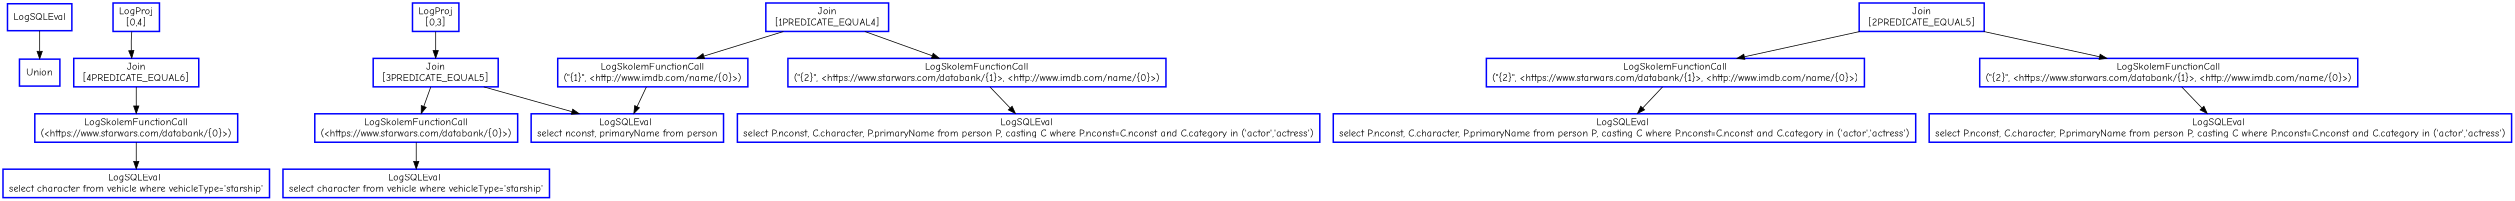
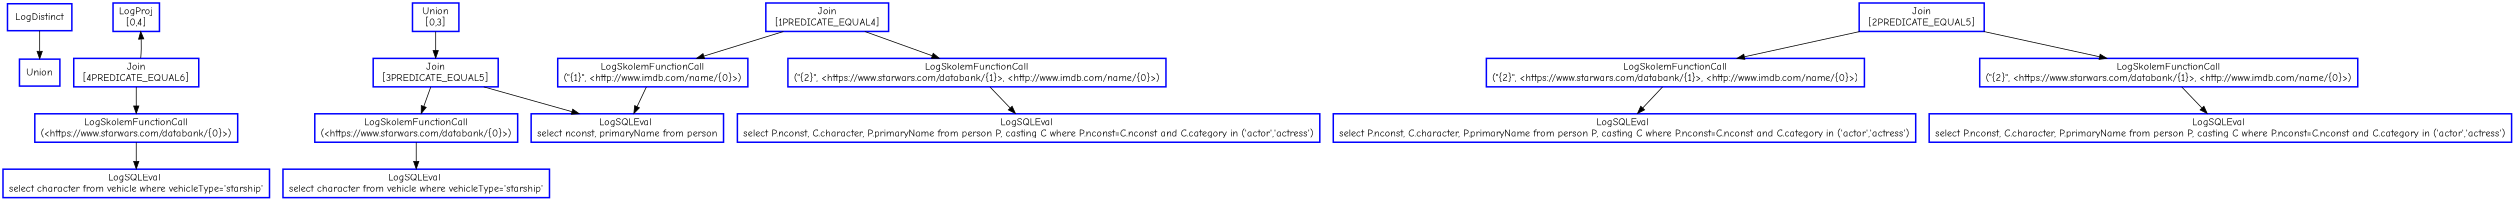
(40, 17) -> (40, 17)
(436, 17) -> (436, 17)
(131, 41) -> (141, 49)
